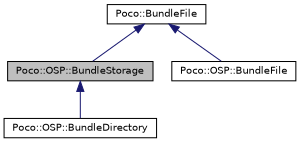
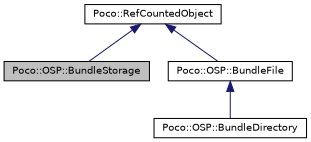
(157, 14) -> (153, 14)
(80, 105) -> (230, 105)
